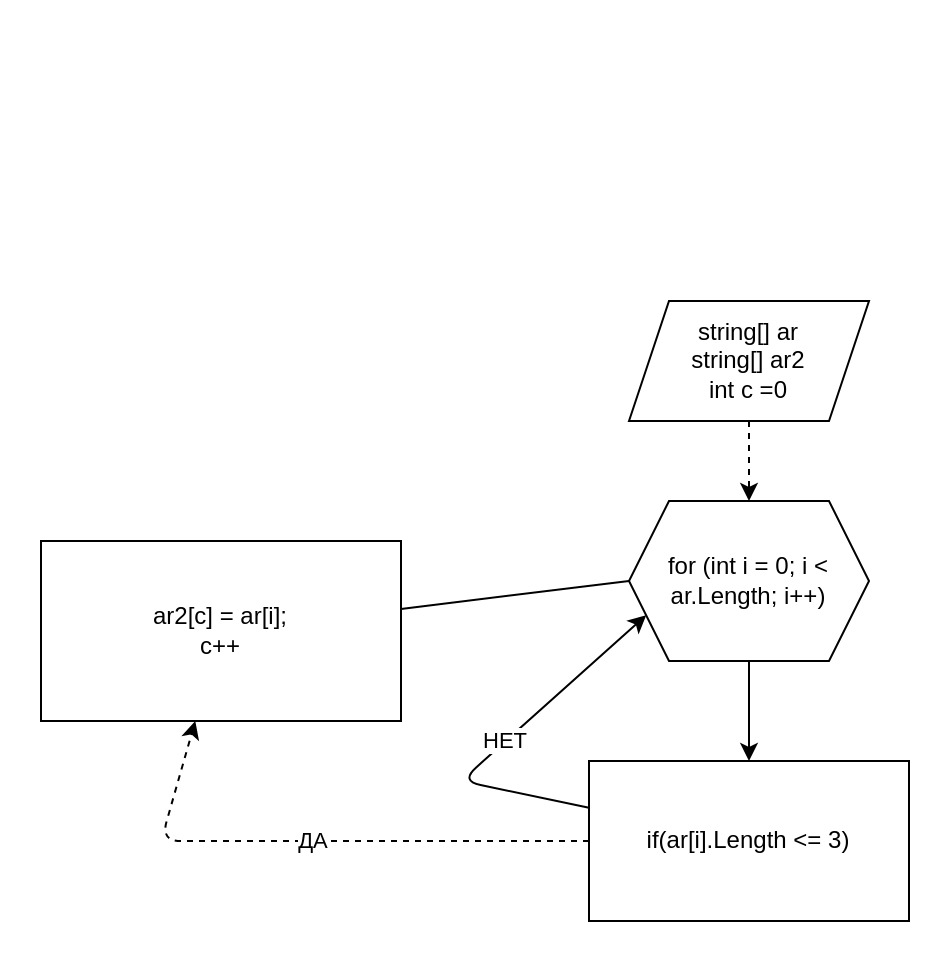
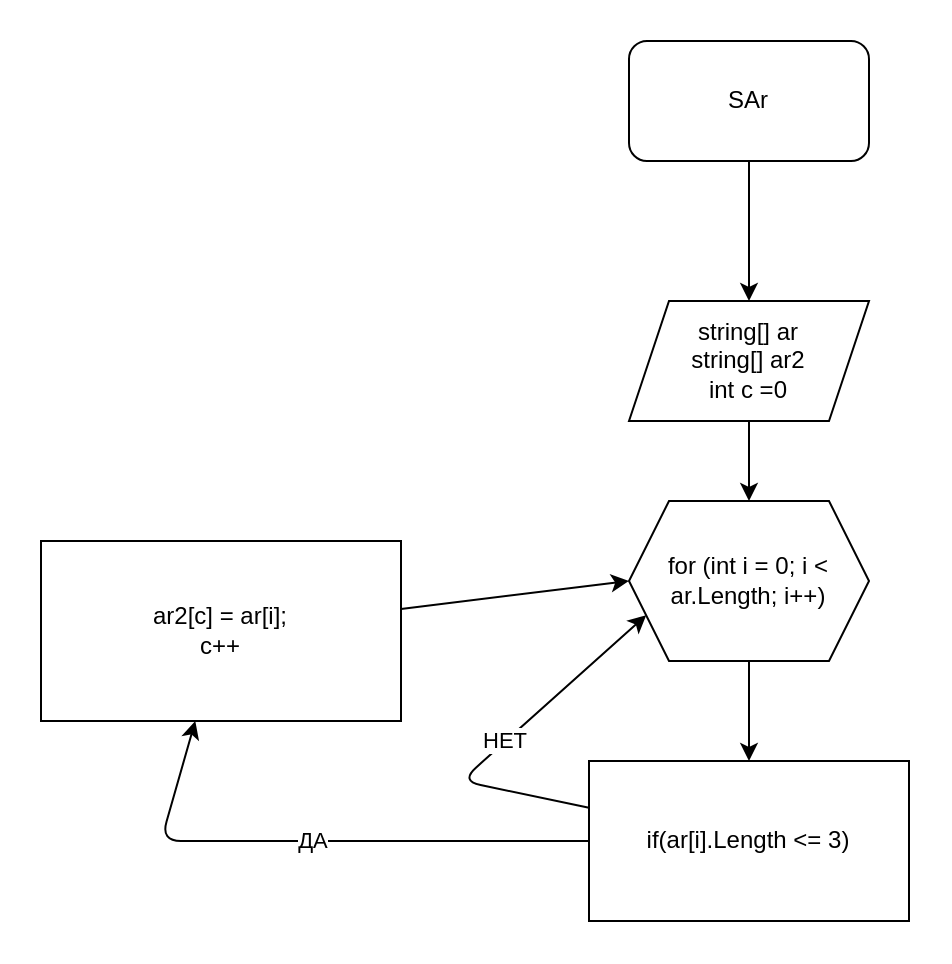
none -> (749, 101)
none -> (749, 224)
(749, 453) -> (749, 453)
(619, 582) -> (614, 583)
(455, 841) -> (455, 841)
